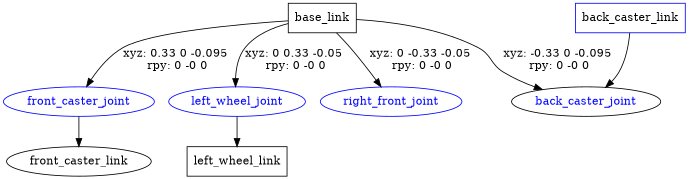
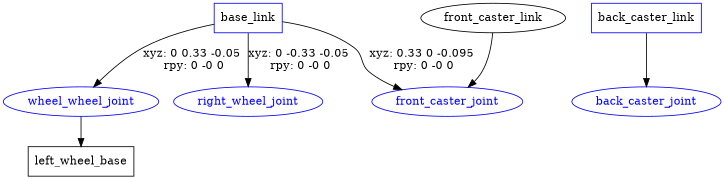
(322, 18) -> (248, 18)
(452, 37) -> none
(237, 102) -> (81, 102)
(391, 102) -> (248, 102)
(586, 102) -> (646, 102)
(79, 127) -> (488, 59)
(237, 161) -> (81, 161)
